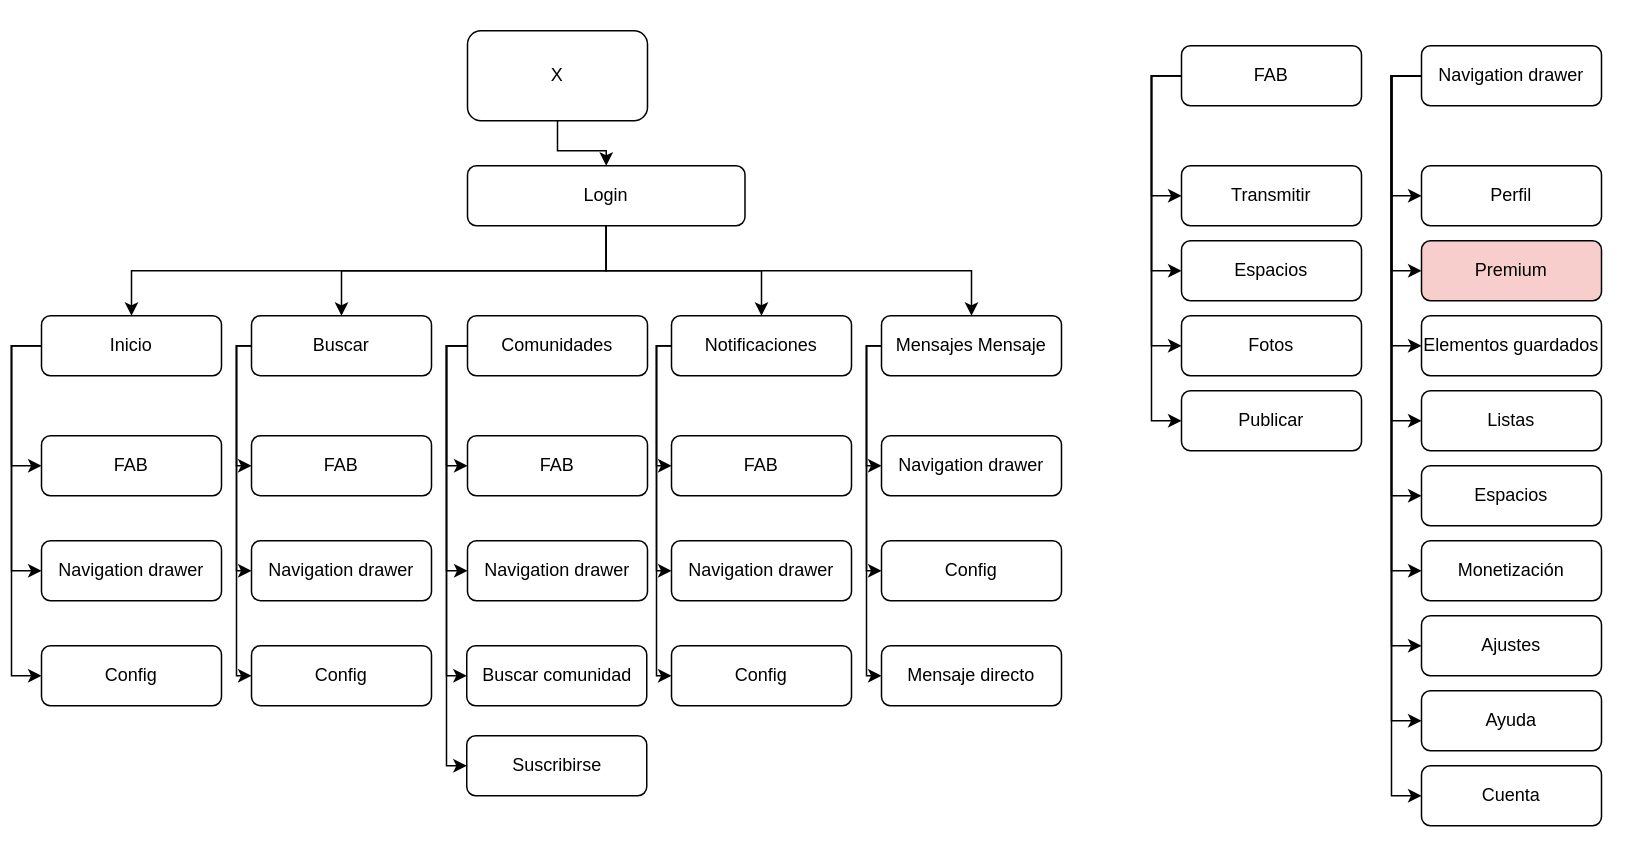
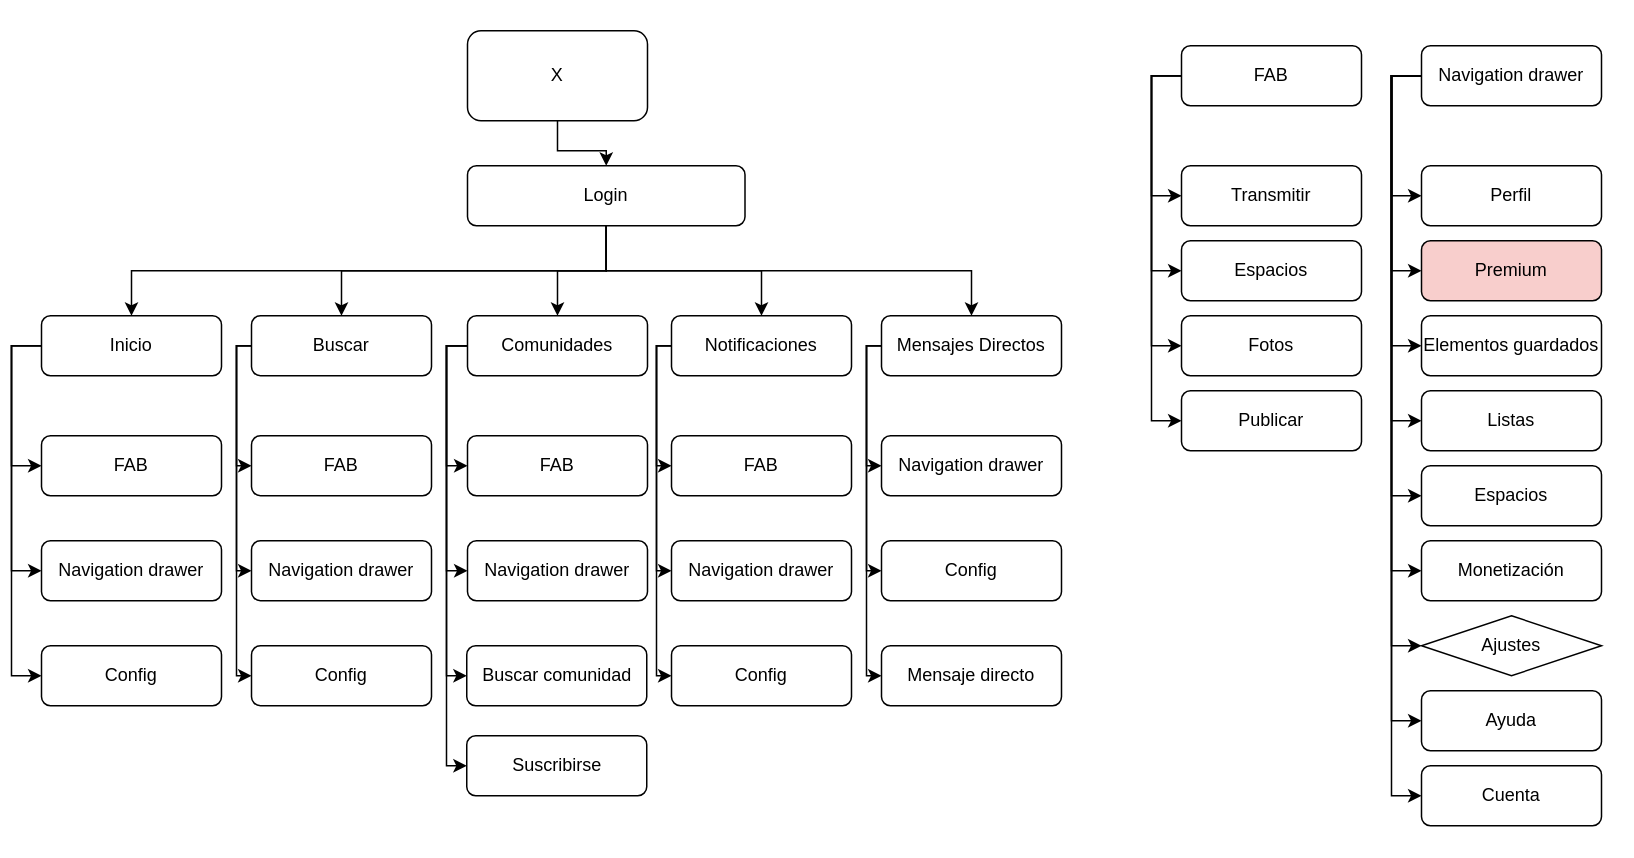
none -> (557, 289)
(971, 346) -> (971, 346)
(1511, 646) -> (1511, 646)
